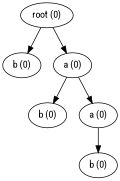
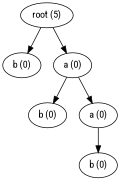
(47, 15) -> (47, 15)
